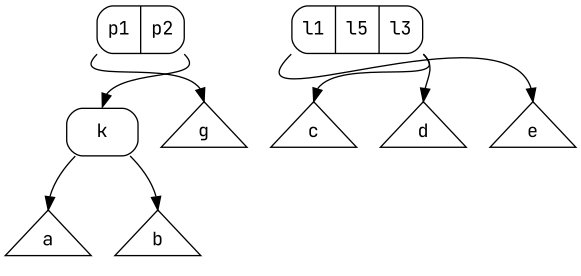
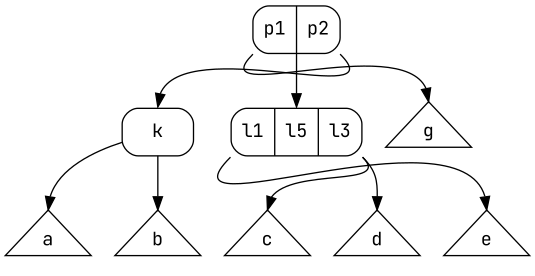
none -> (297, 82)
